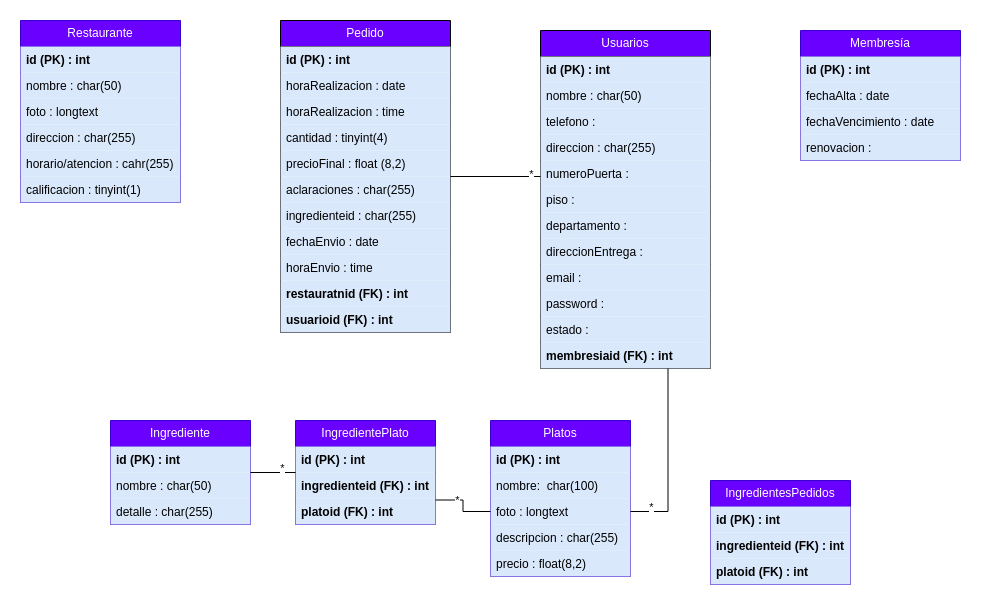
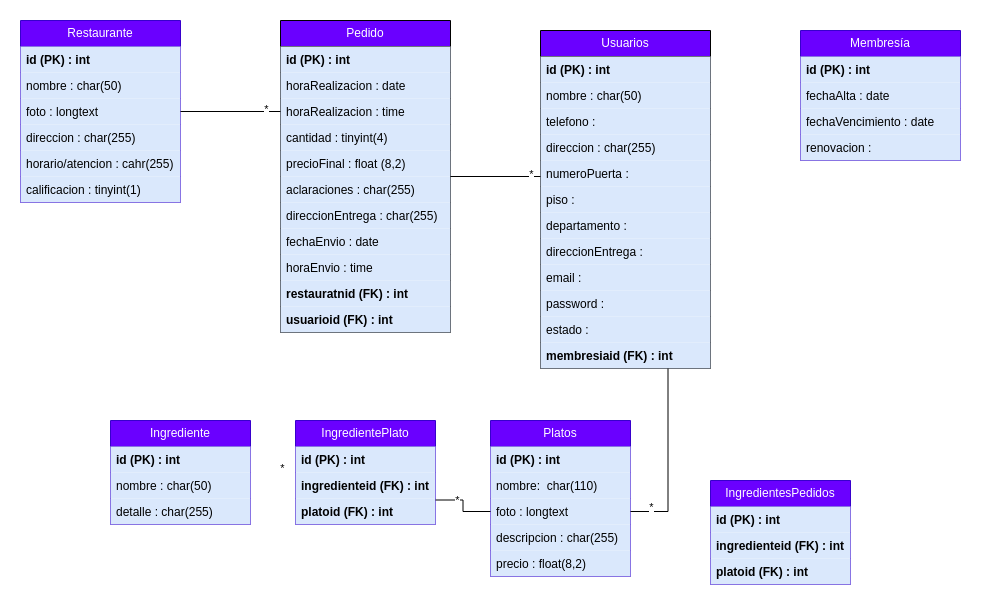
none -> (230, 112)
(361, 217) -> (367, 224)
(272, 473) -> none
(554, 487) -> (554, 487)
